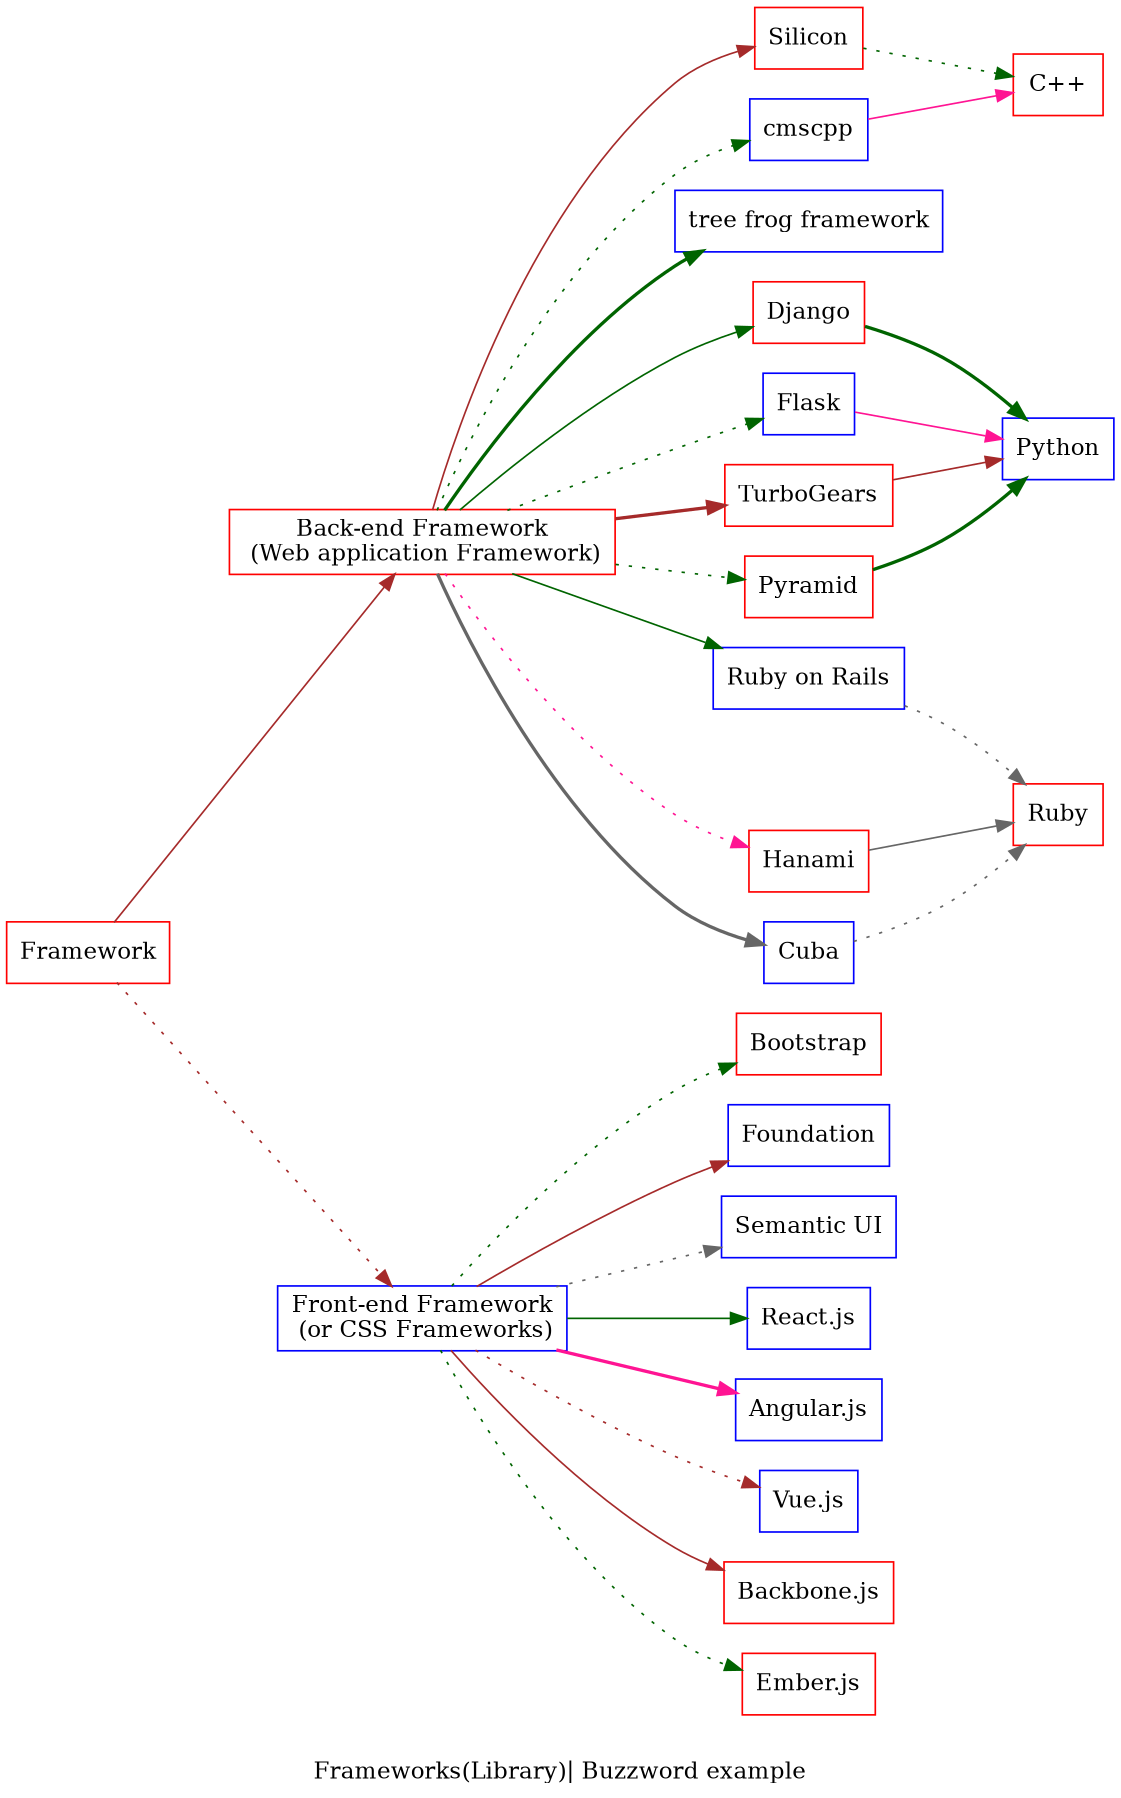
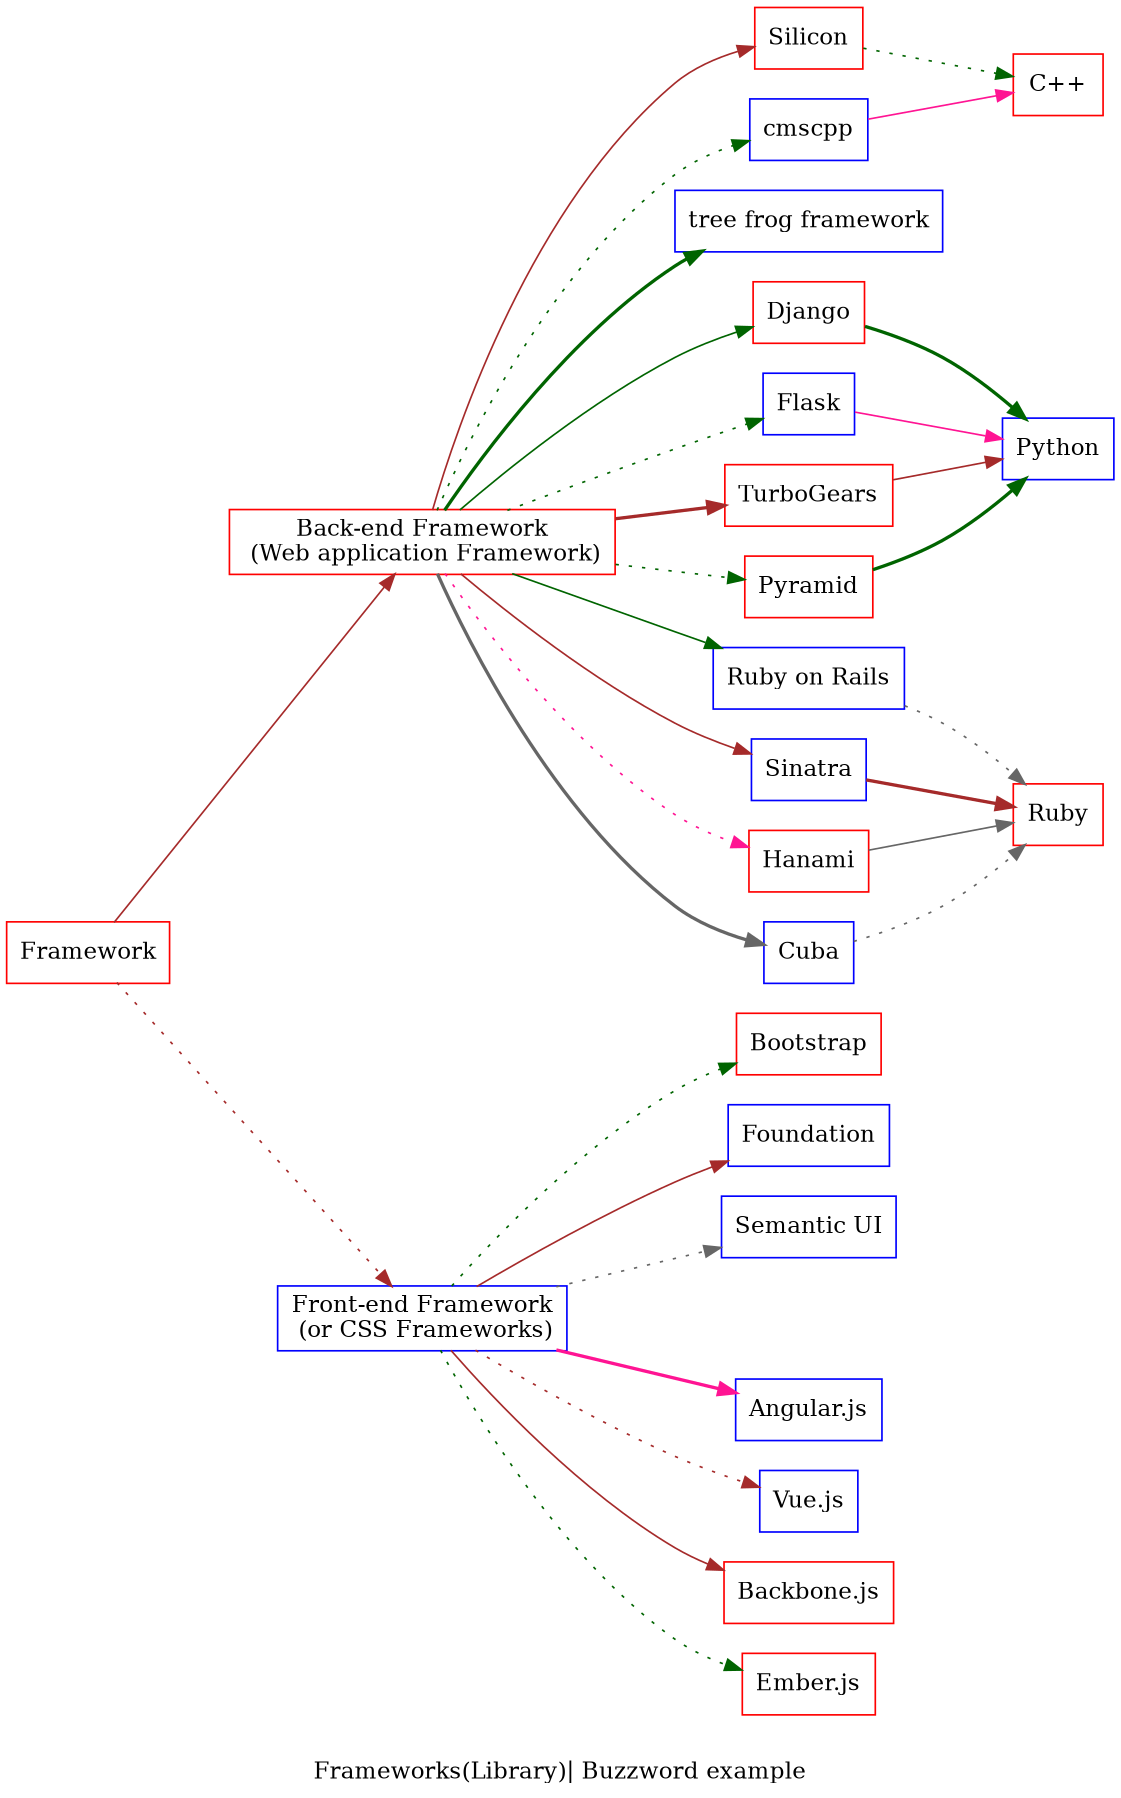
none -> (809, 770)
(809, 1318) -> none
